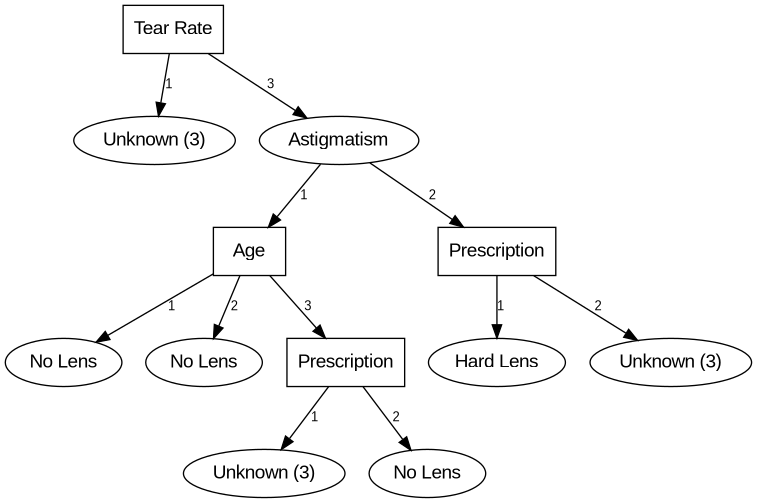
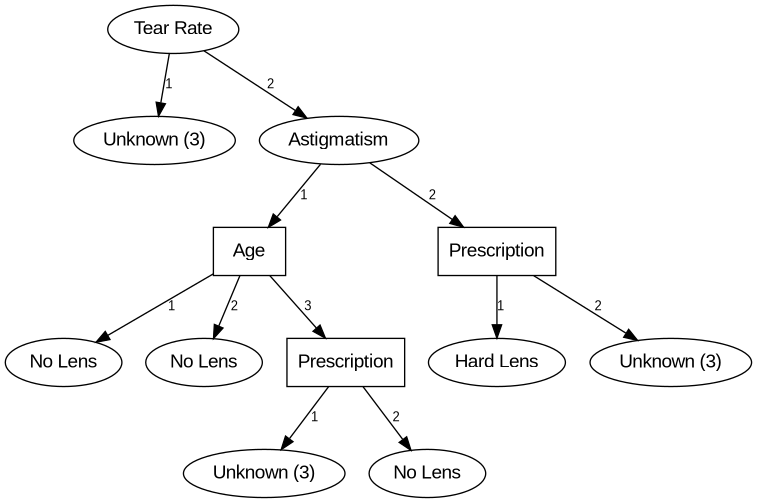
(173, 29) -> (173, 29)
(271, 85) -> (271, 85)
